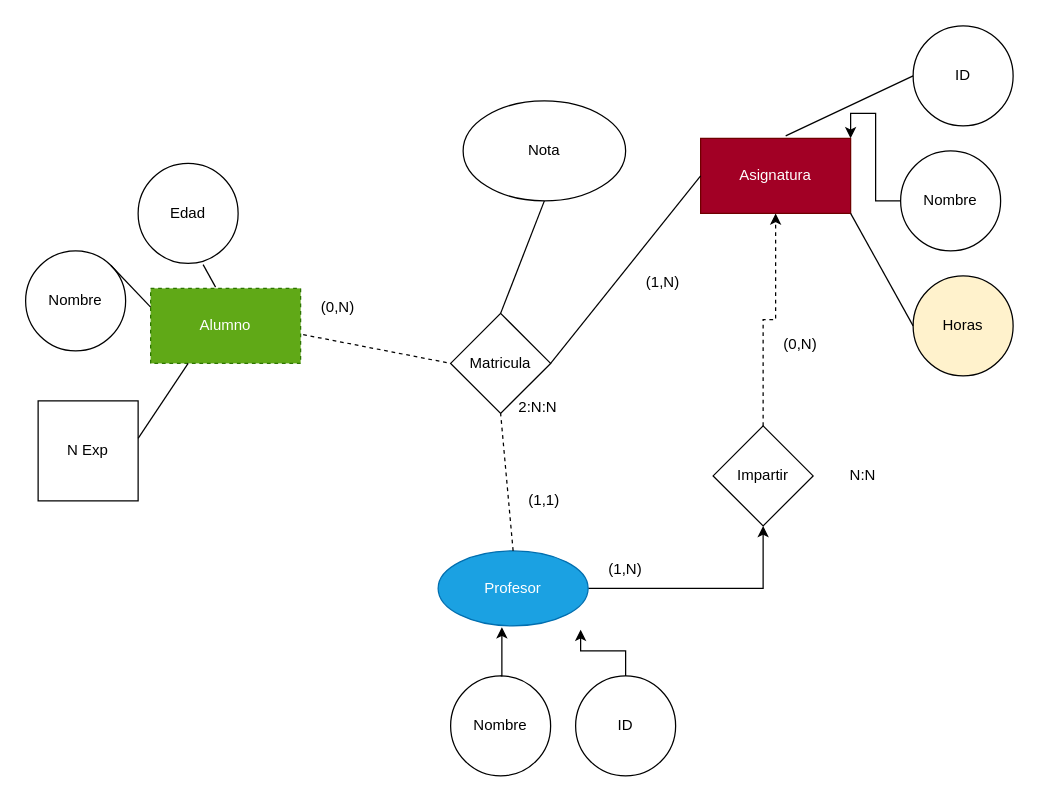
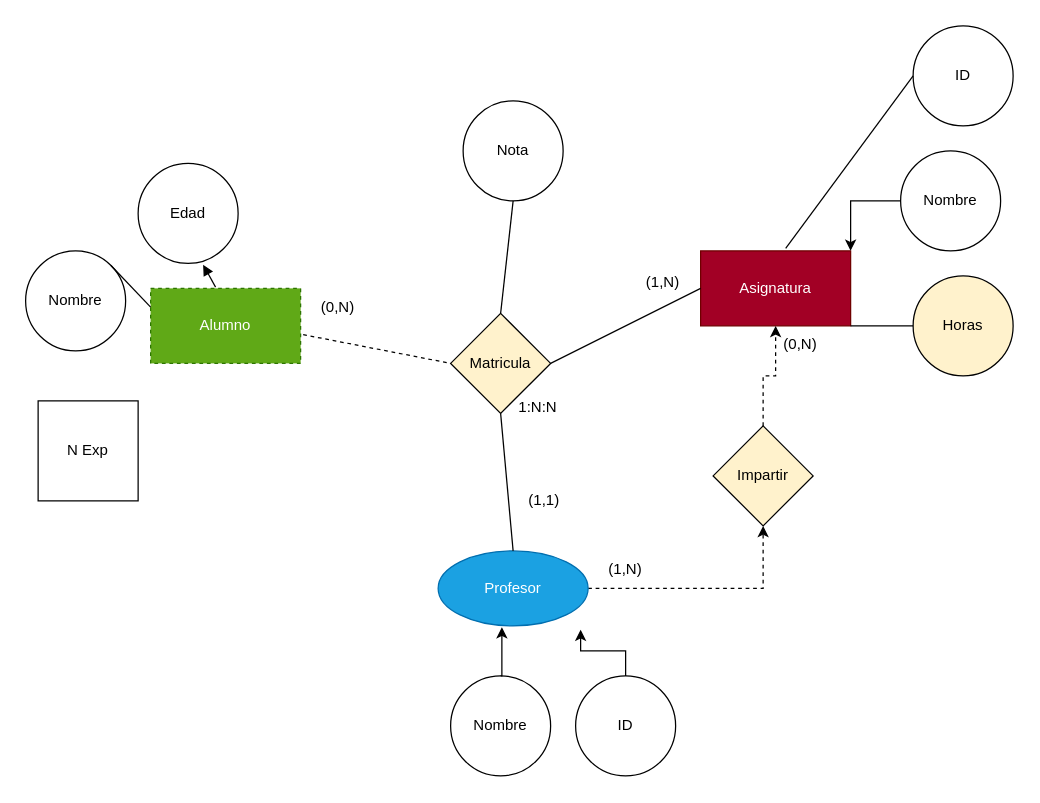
(544, 151) -> (513, 151)
(776, 176) -> (776, 288)
(206, 270) -> (209, 274)
(501, 363) -> (501, 363)
(163, 401) -> none
(538, 407) -> (538, 407)
(763, 476) -> (763, 476)
(863, 476) -> none
(507, 482) -> (507, 482)
(702, 588) -> (702, 588)
